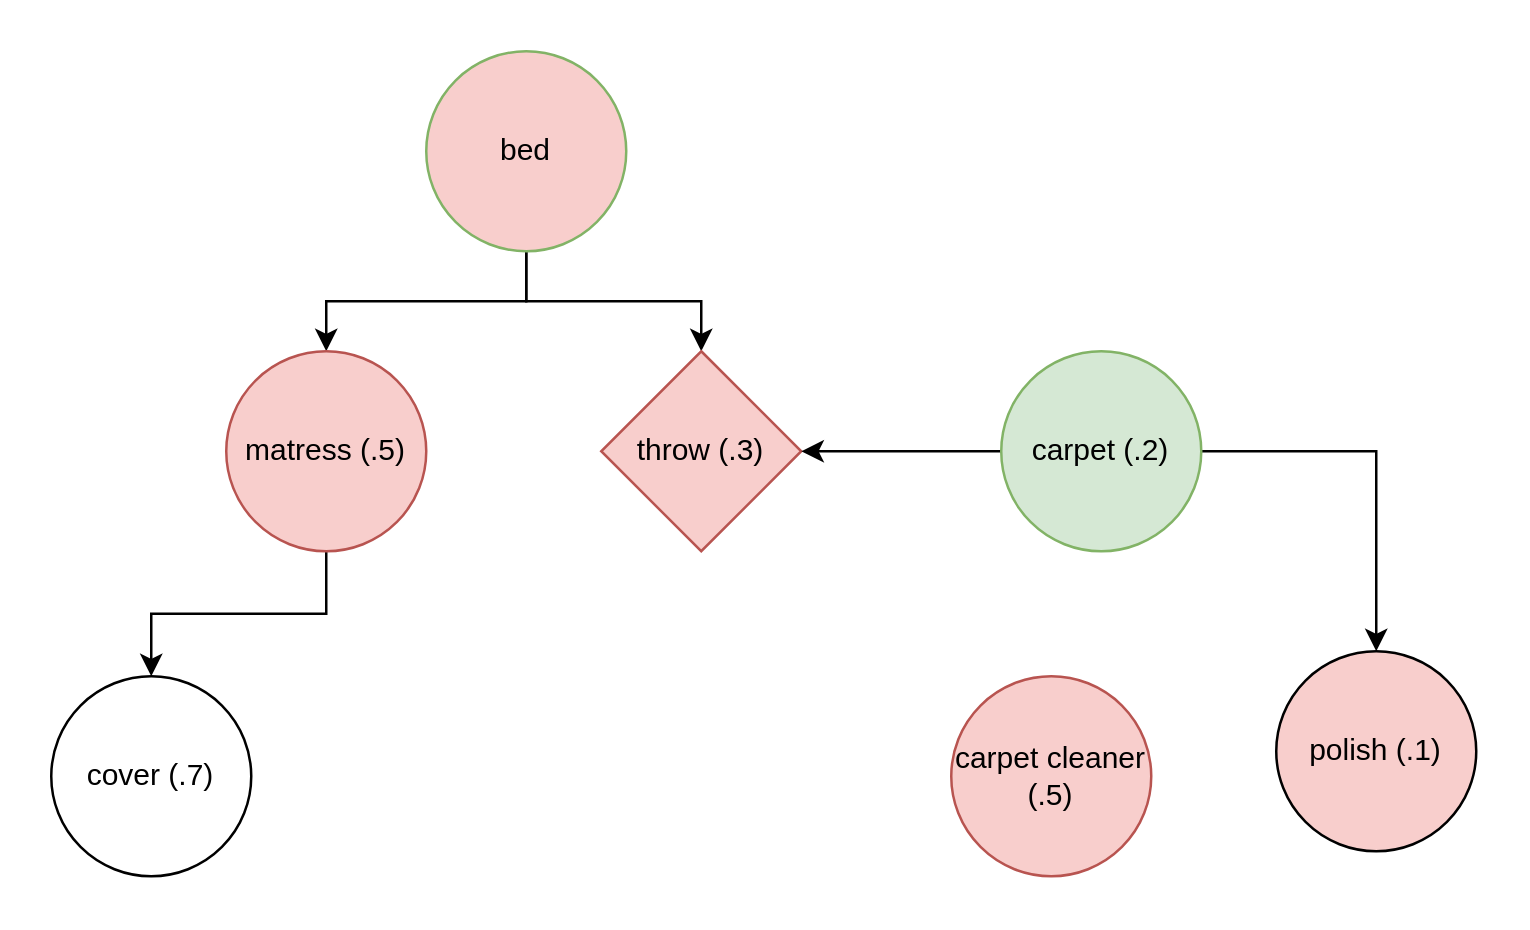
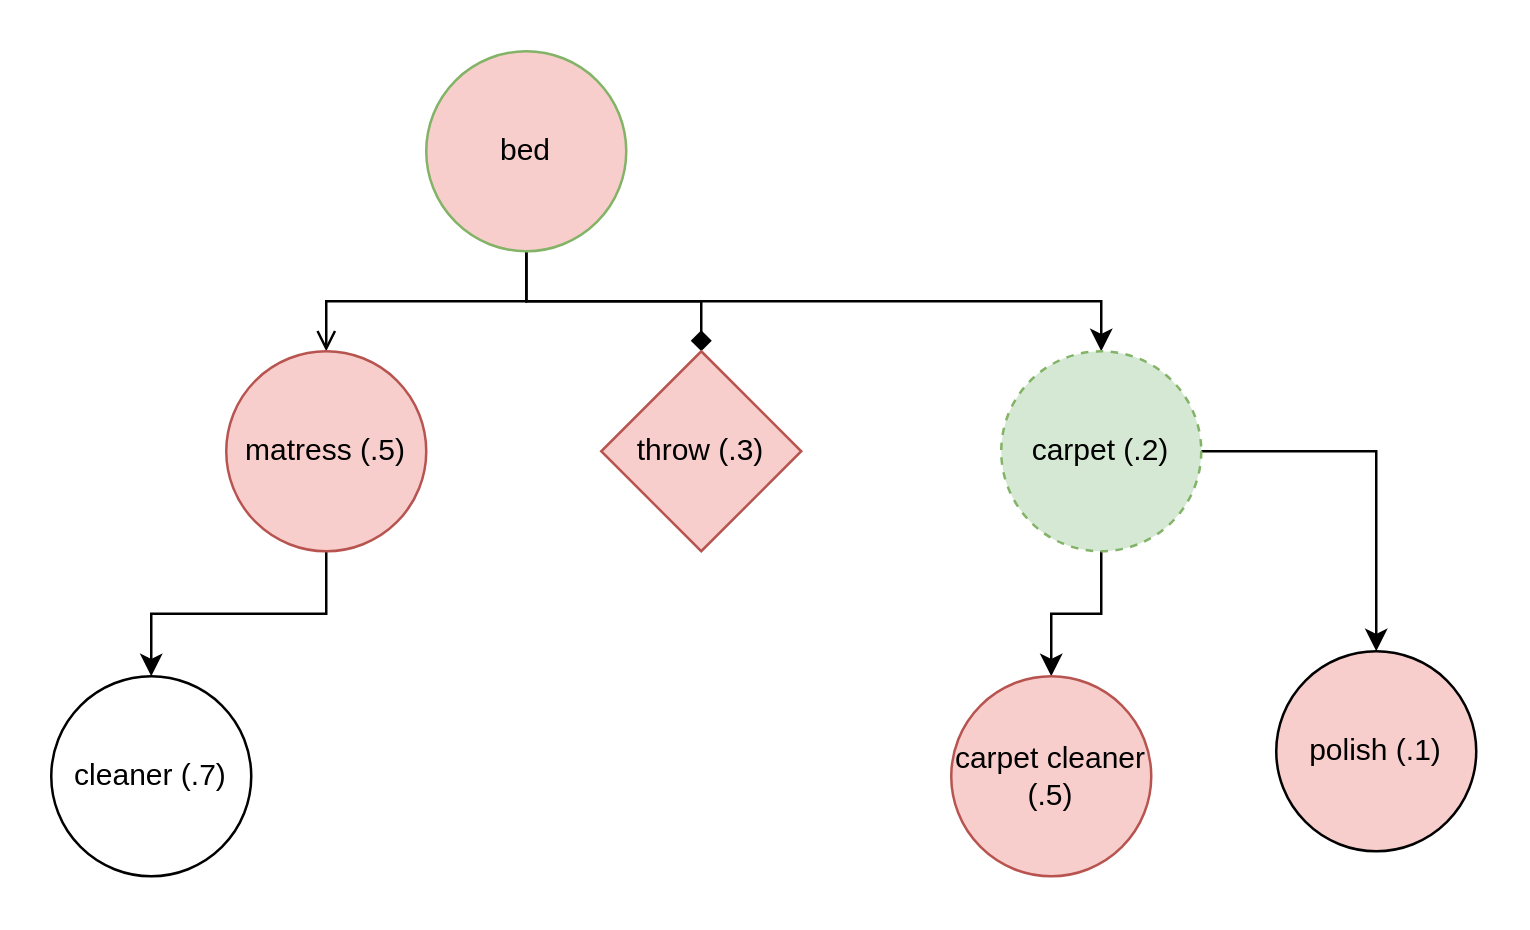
none -> (920, 301)
(701, 332) -> (701, 331)
(326, 333) -> (326, 337)
(909, 451) -> (1084, 614)
(1101, 451) -> (1101, 451)
(151, 776) -> (151, 776)
